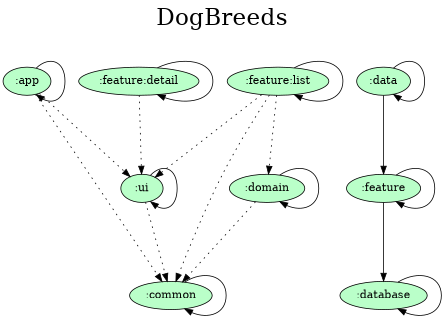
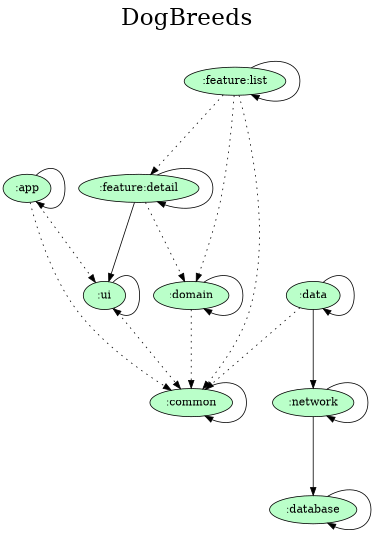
(140, 131) -> (123, 238)
(212, 134) -> (190, 132)
(384, 188) -> (313, 403)
none -> (163, 238)
none -> (256, 346)
